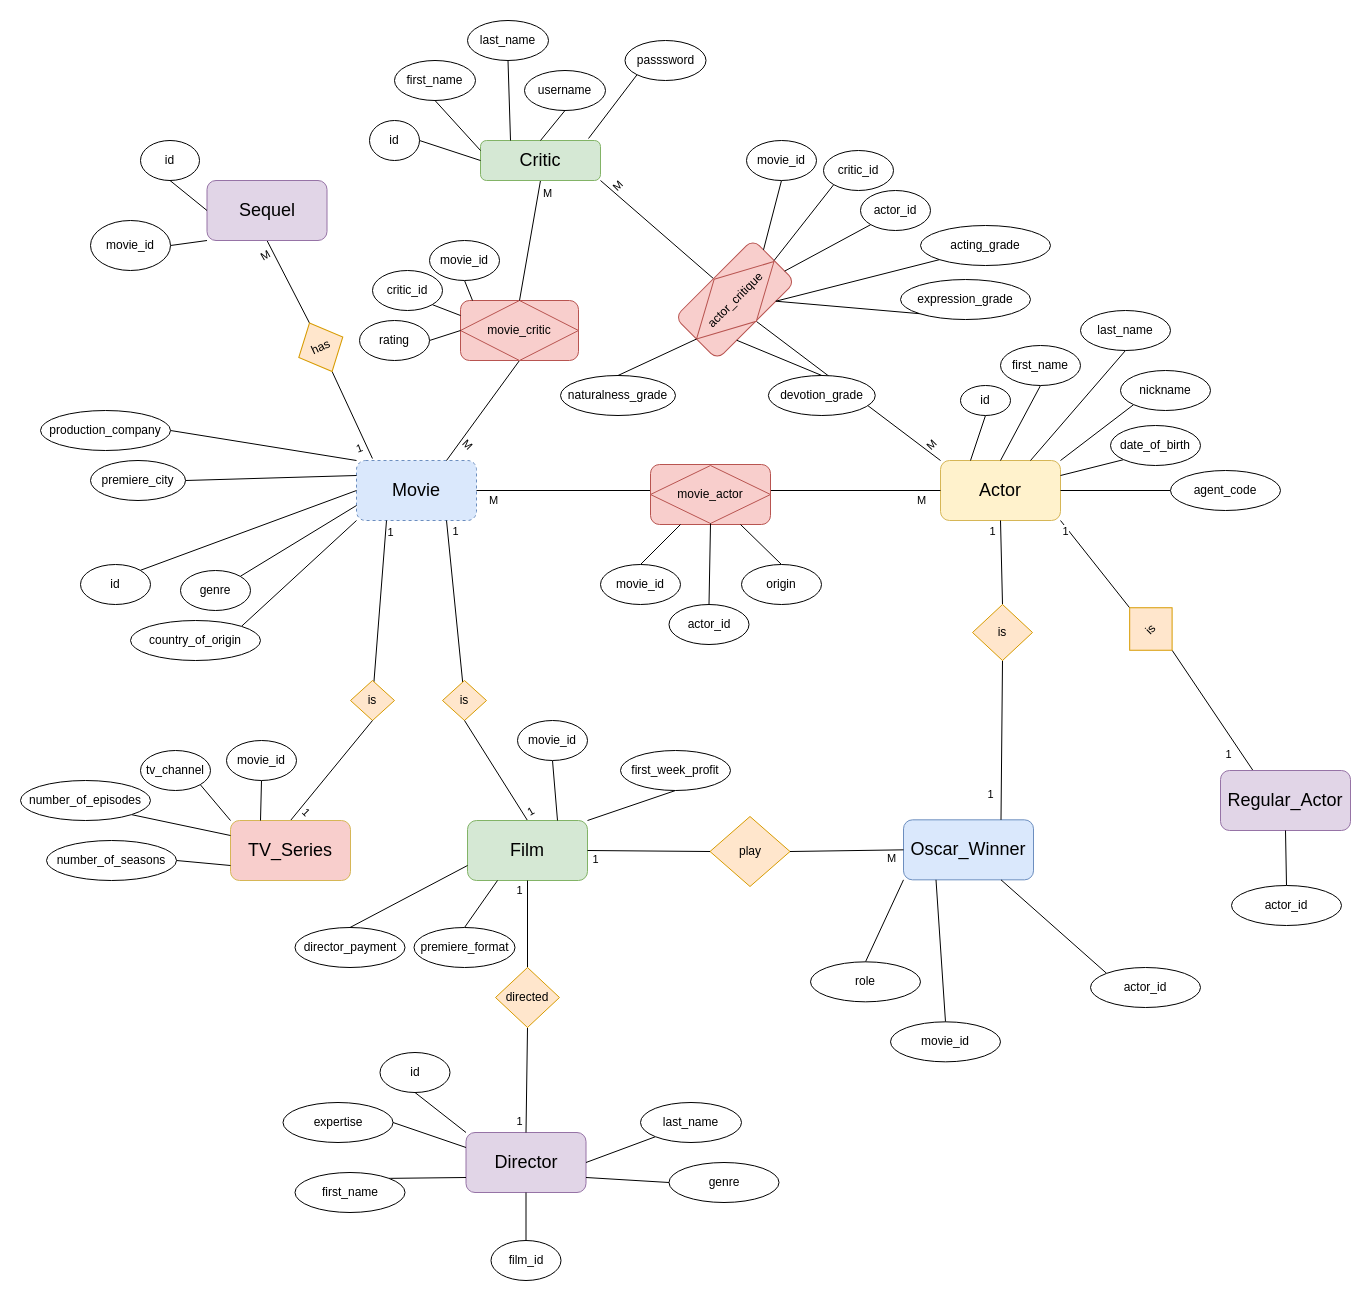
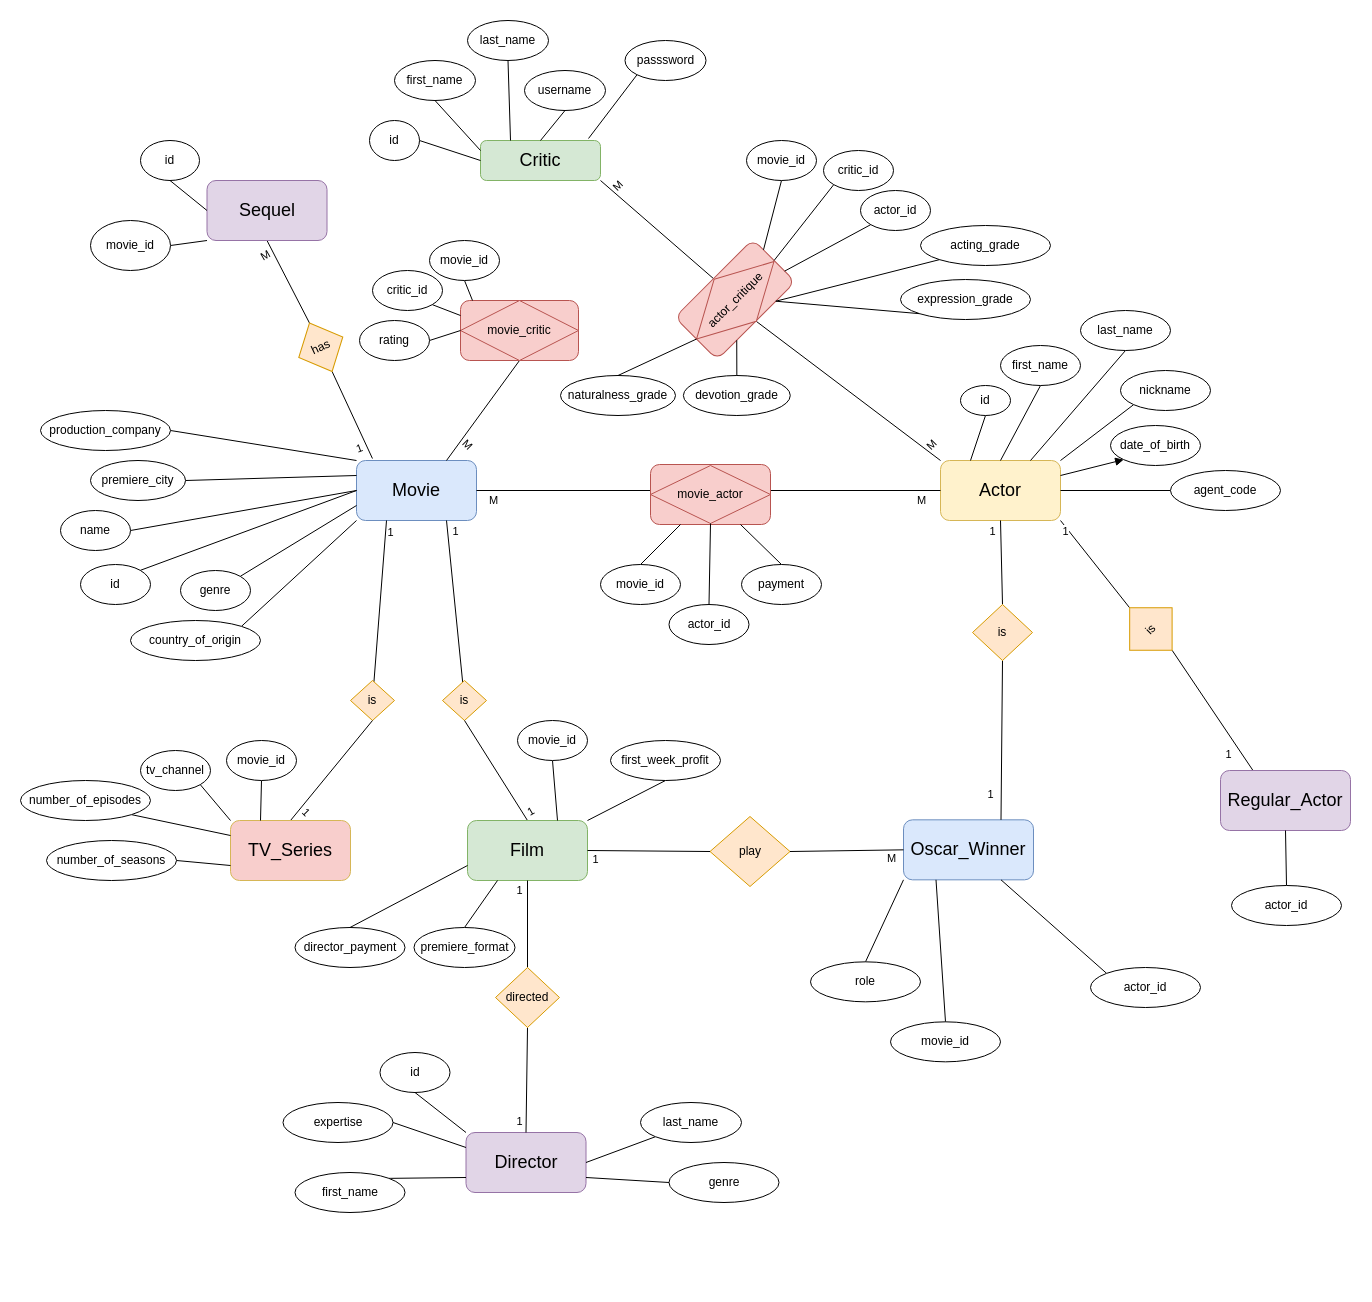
(530, 241) -> none
(822, 396) -> (737, 396)
(1118, 461) -> (1114, 462)
(417, 491) -> (417, 491)
none -> (239, 511)
none -> (96, 531)
(782, 585) -> (782, 585)
(676, 771) -> (666, 761)
(526, 1217) -> none
(526, 1261) -> none
